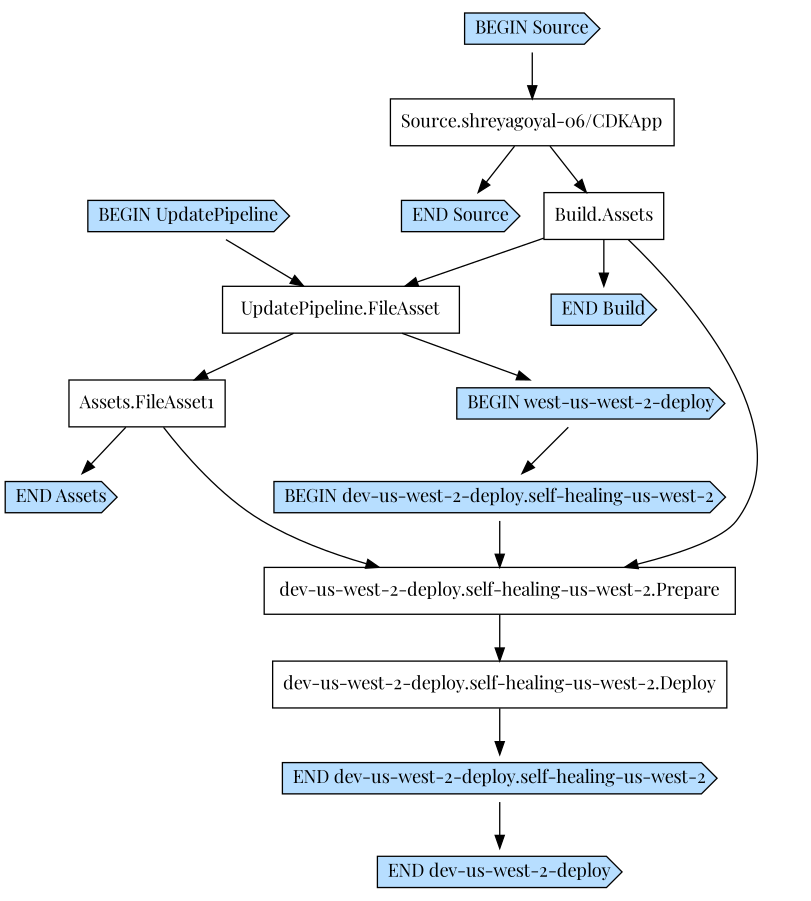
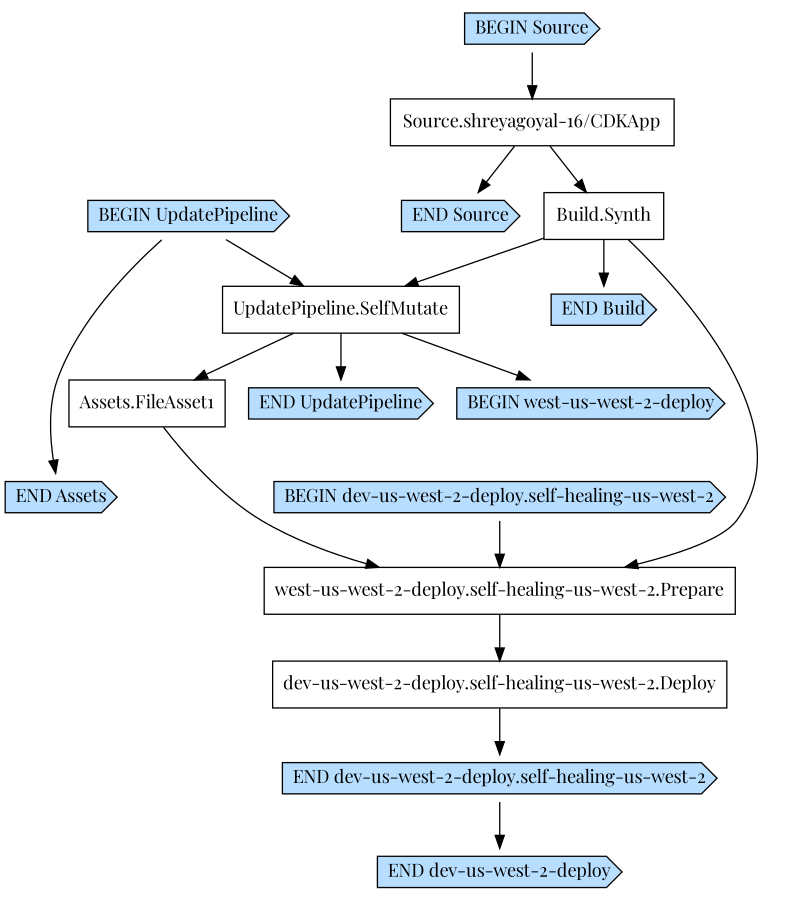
(532, 122) -> (532, 122)
(604, 216) -> (604, 216)
(341, 310) -> (341, 310)
none -> (341, 403)
(109, 446) -> (78, 337)
(550, 446) -> none
(500, 591) -> (500, 591)
